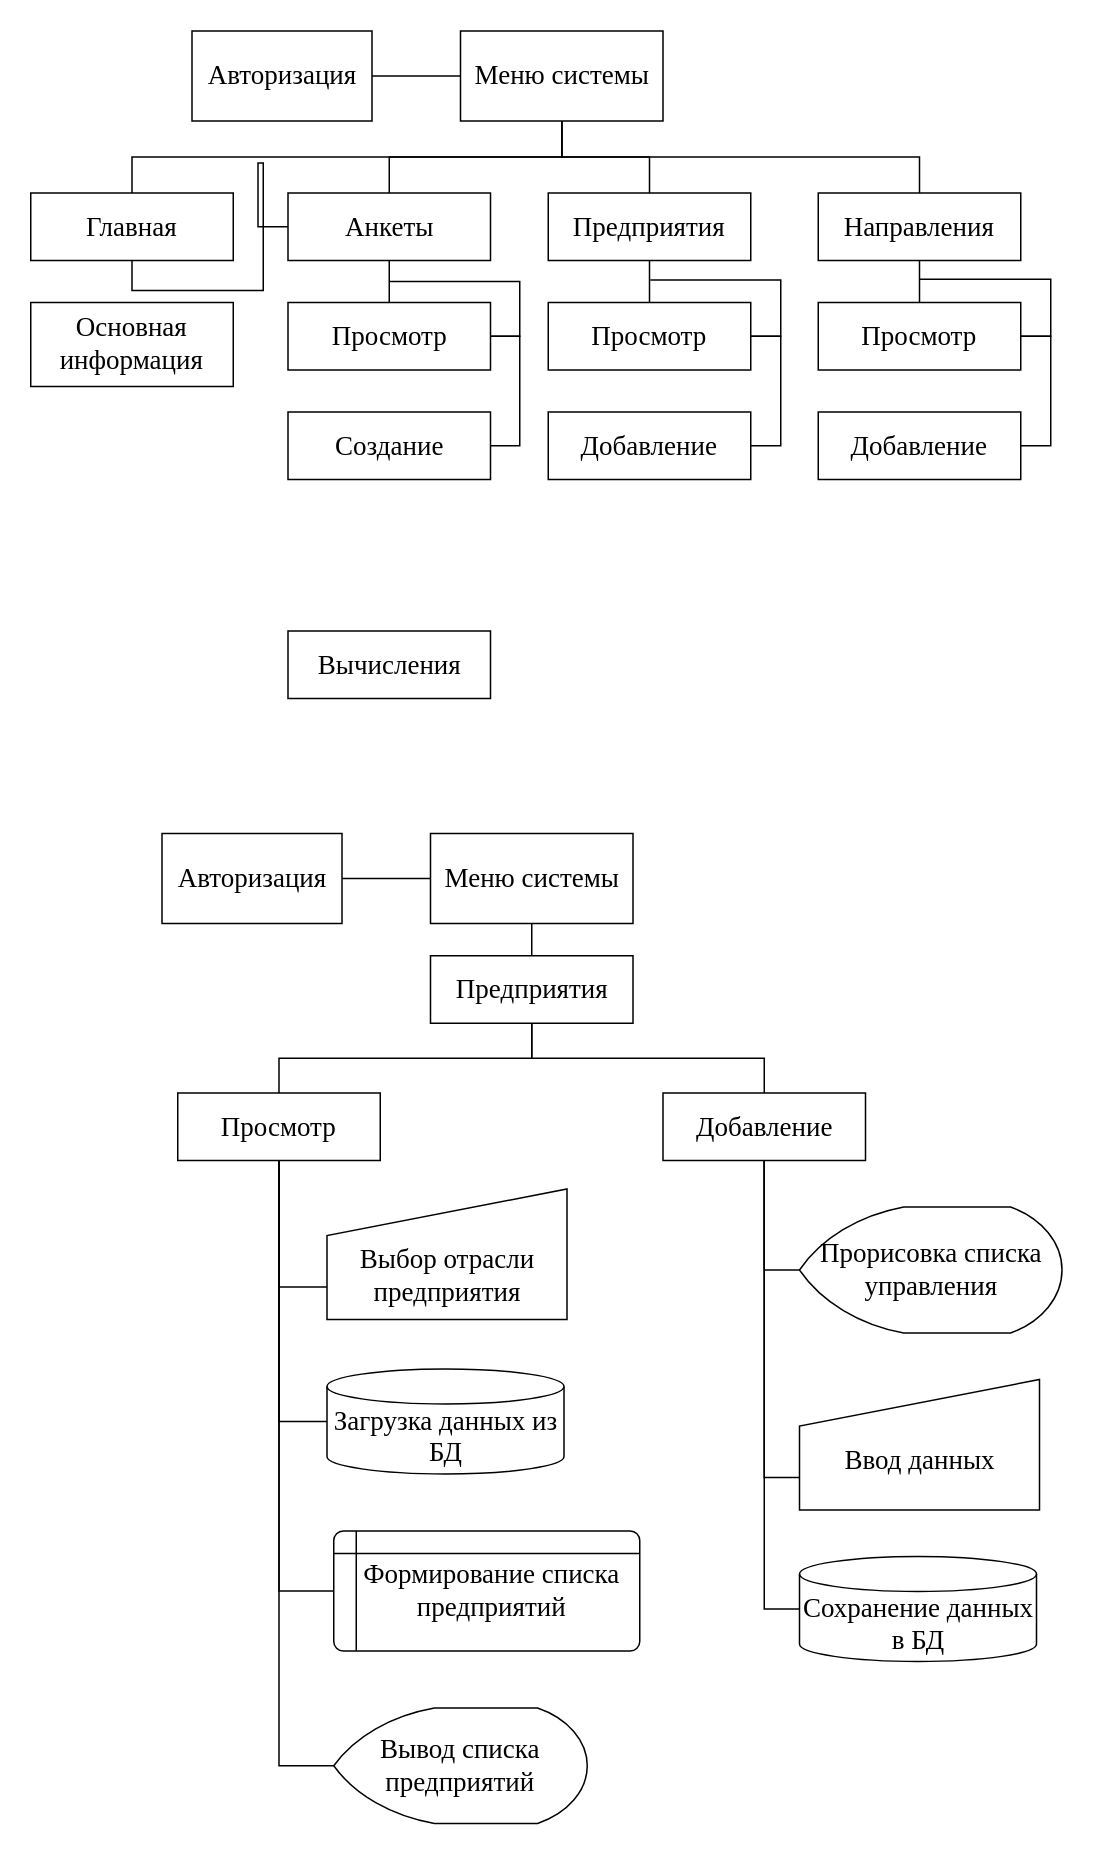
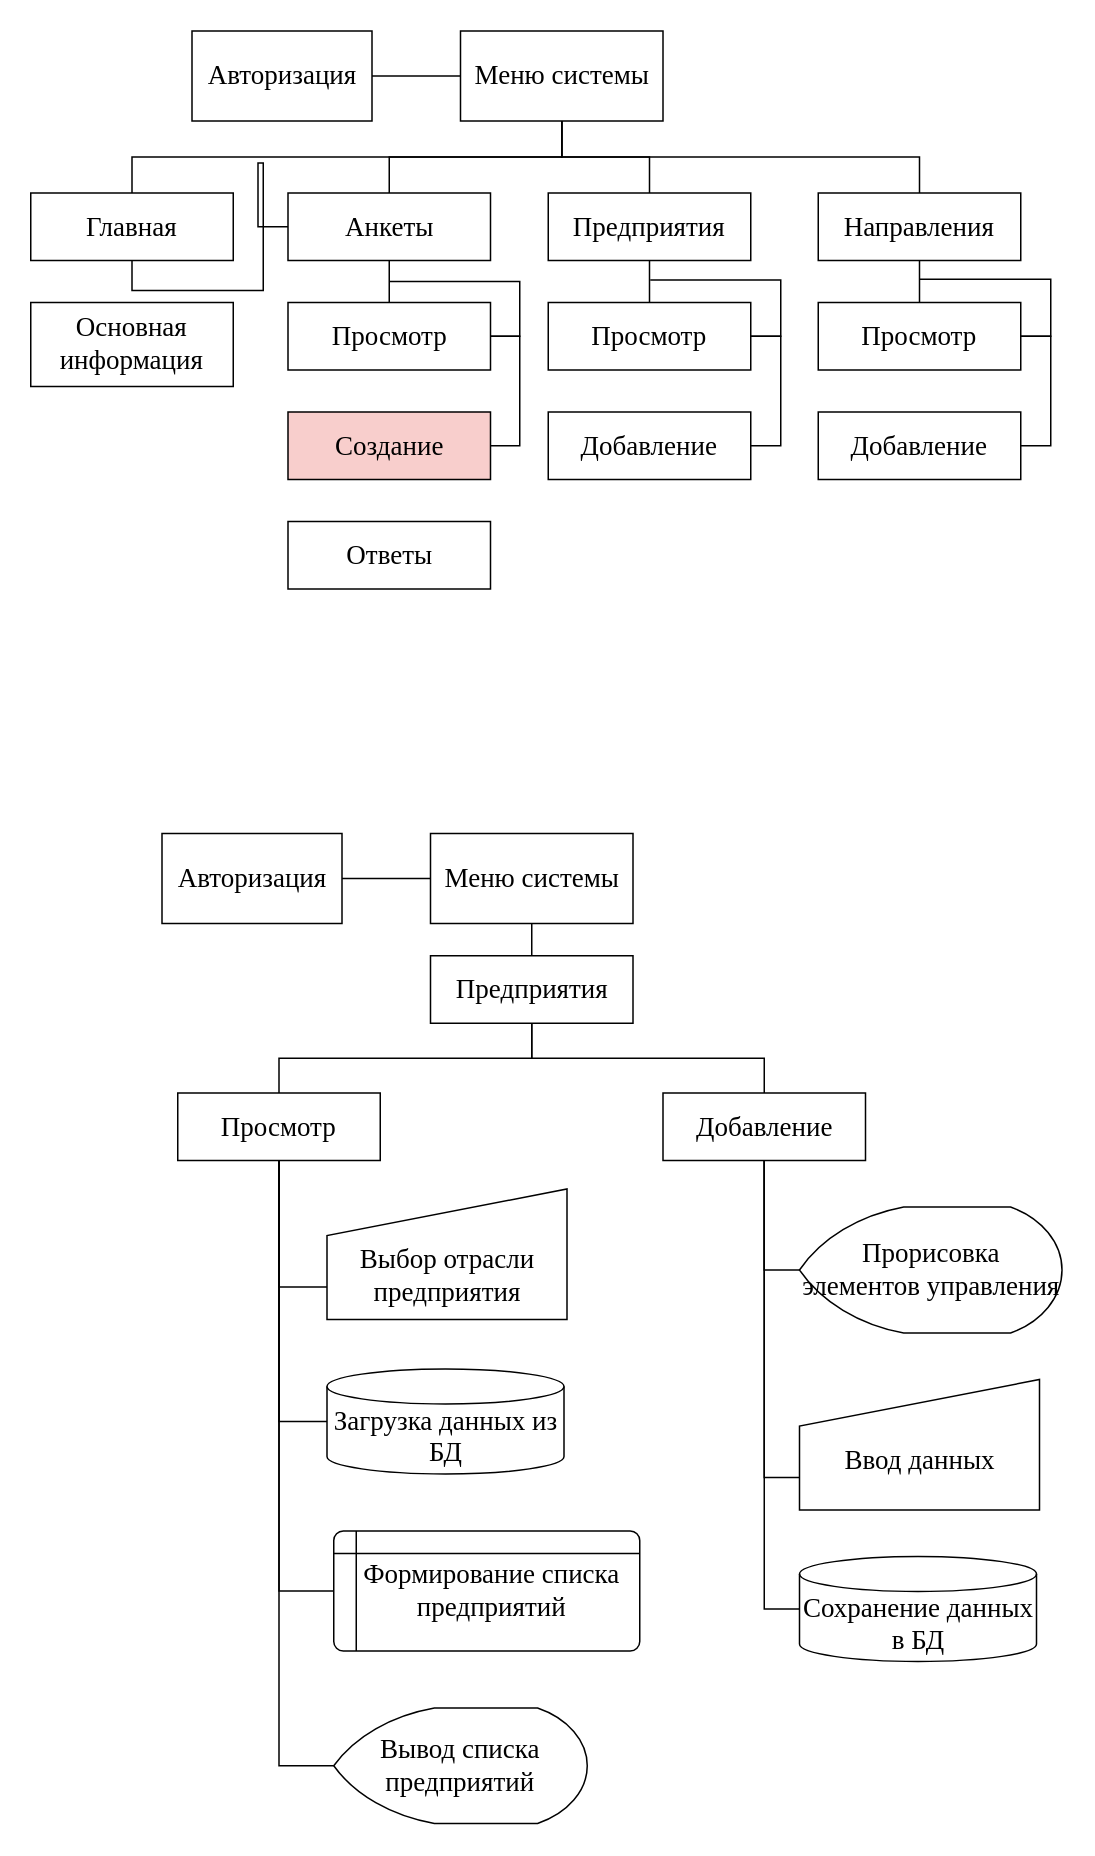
(389, 446) -> (389, 446)
none -> (389, 555)
(389, 665) -> none
(932, 1270) -> (932, 1270)
